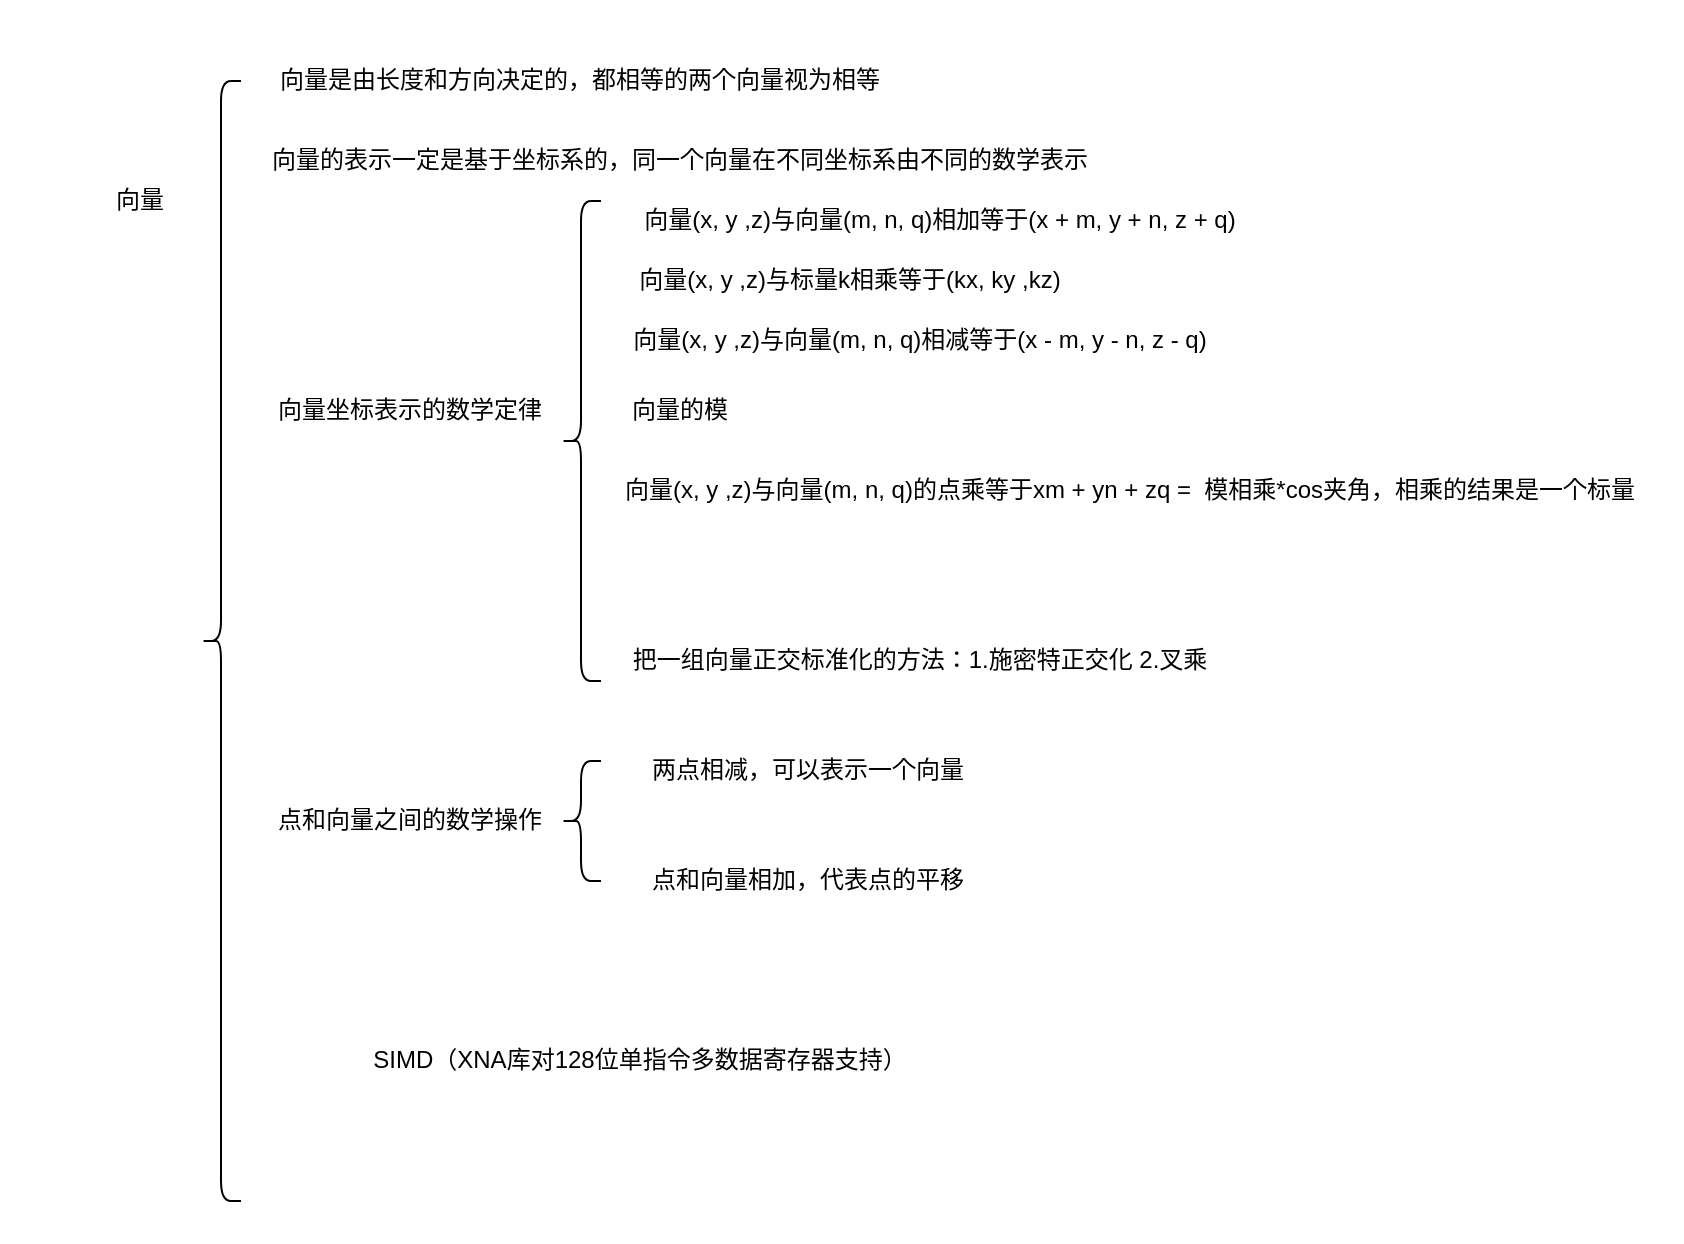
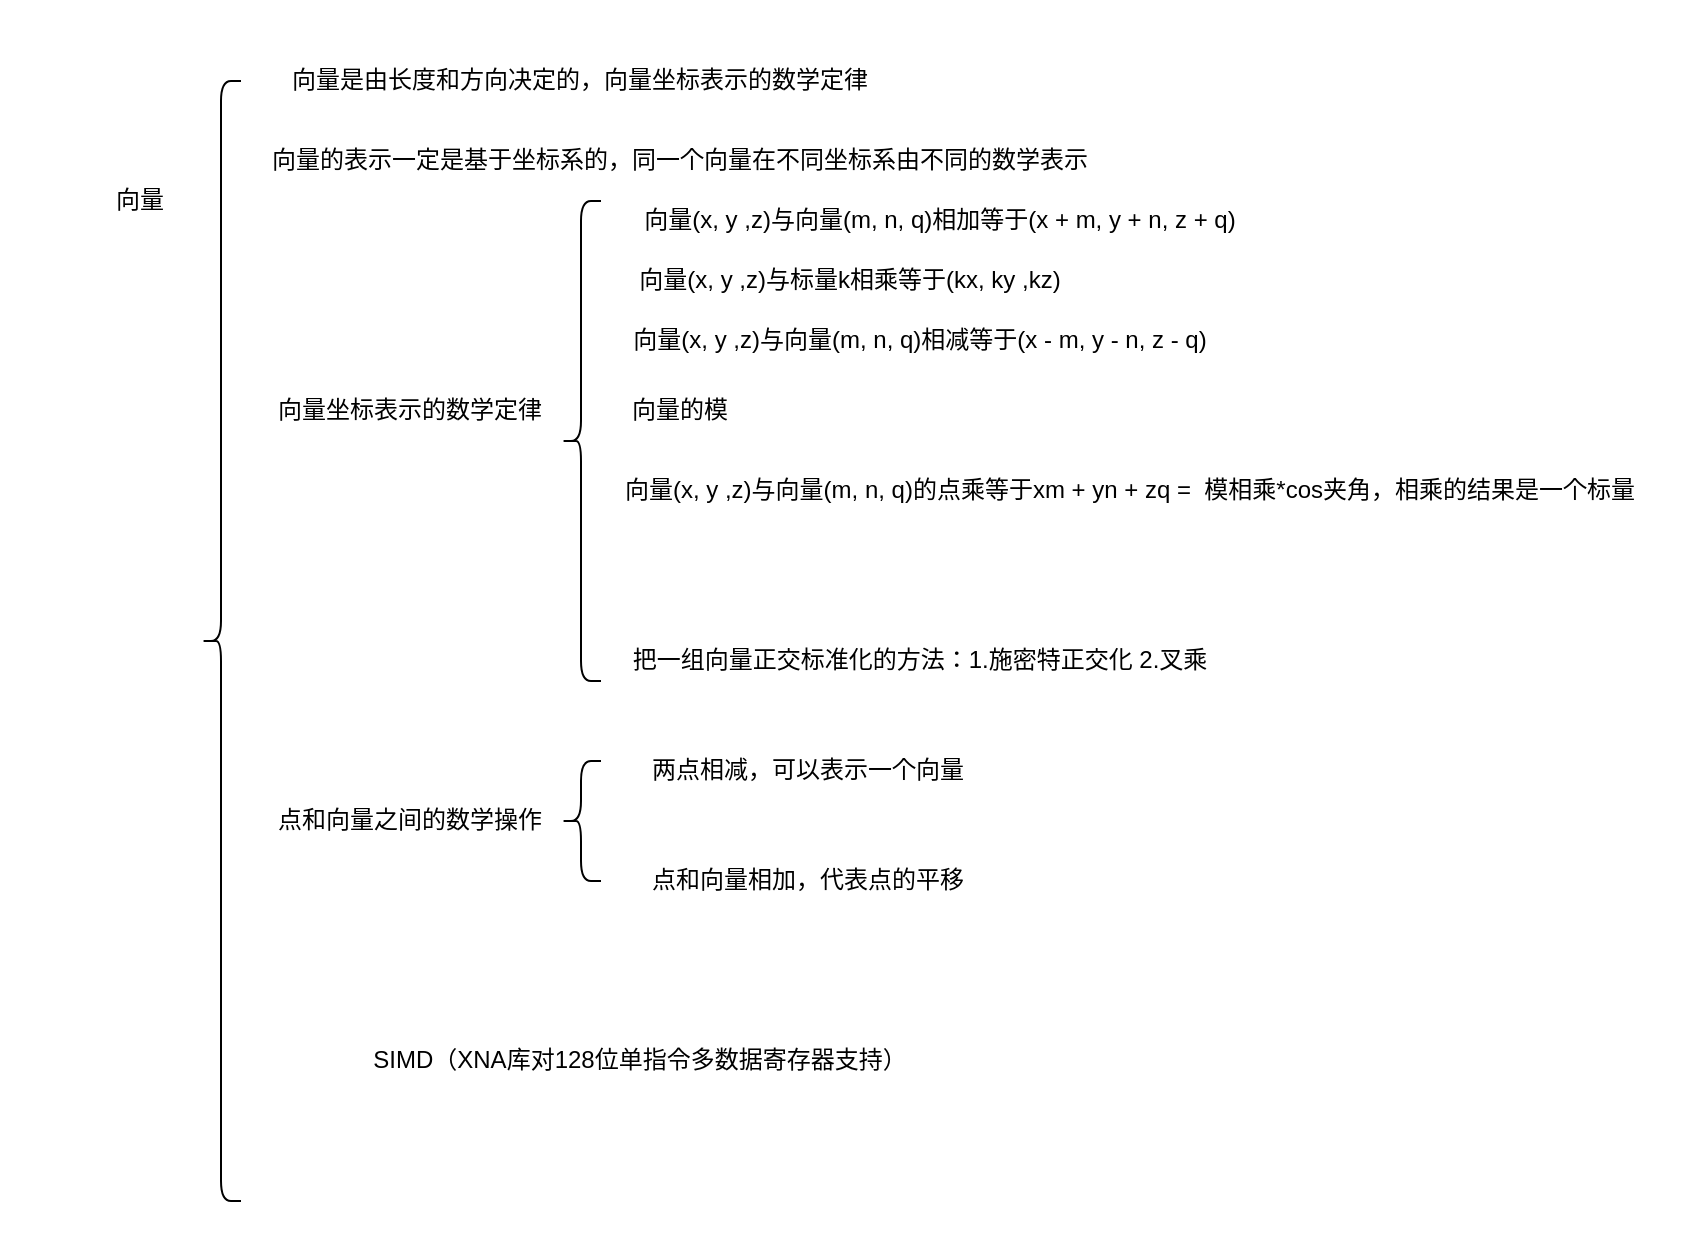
(581, 81) -> (581, 81)
